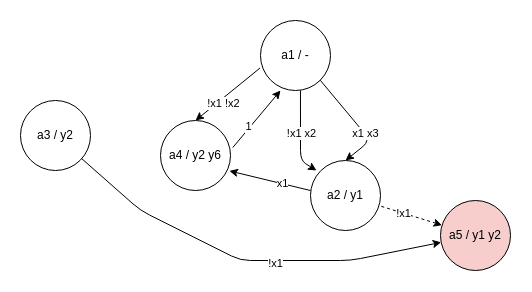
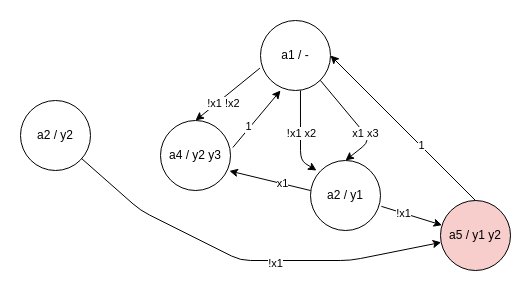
none -> (405, 130)
(56, 136) -> (56, 136)
(196, 156) -> (196, 156)
(423, 219) -> (423, 219)
